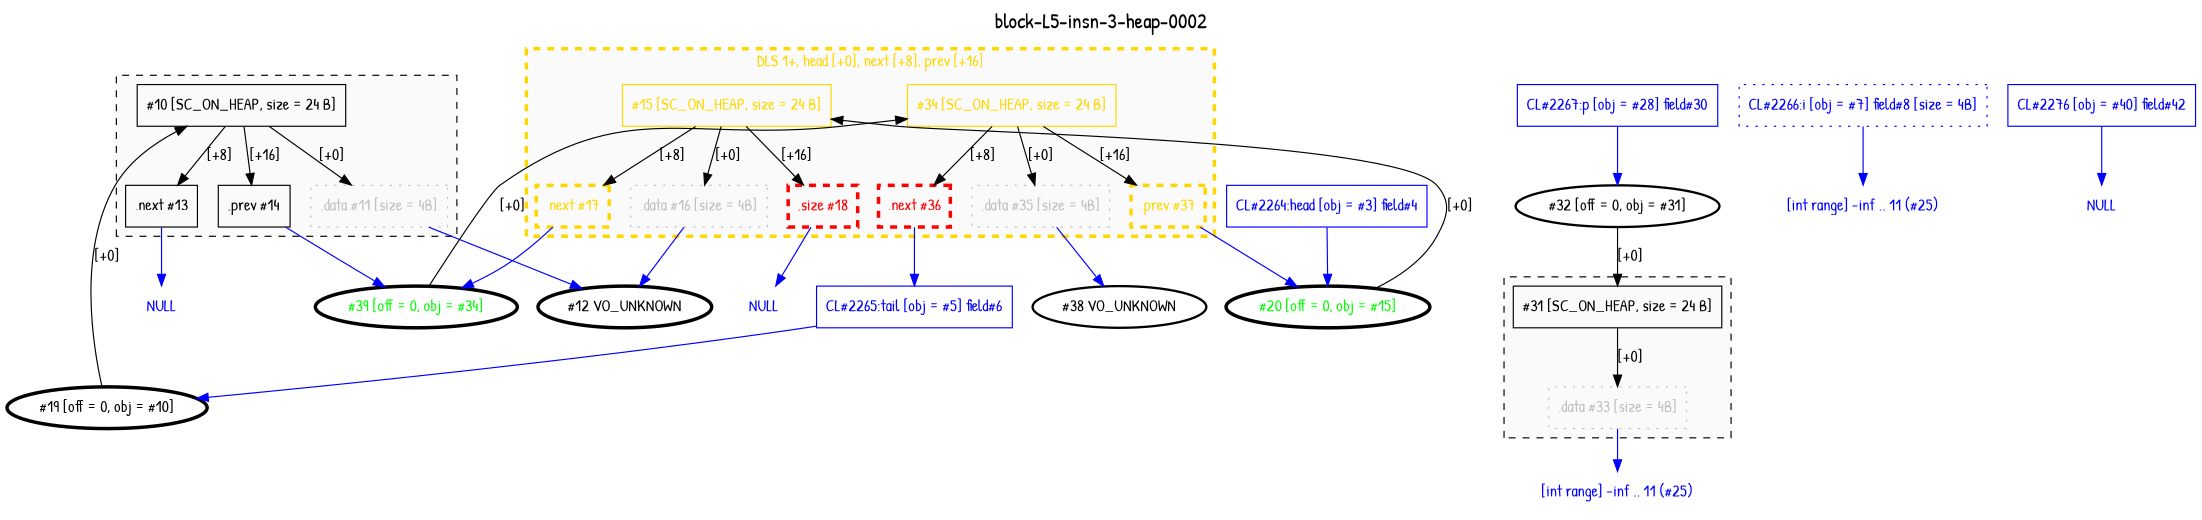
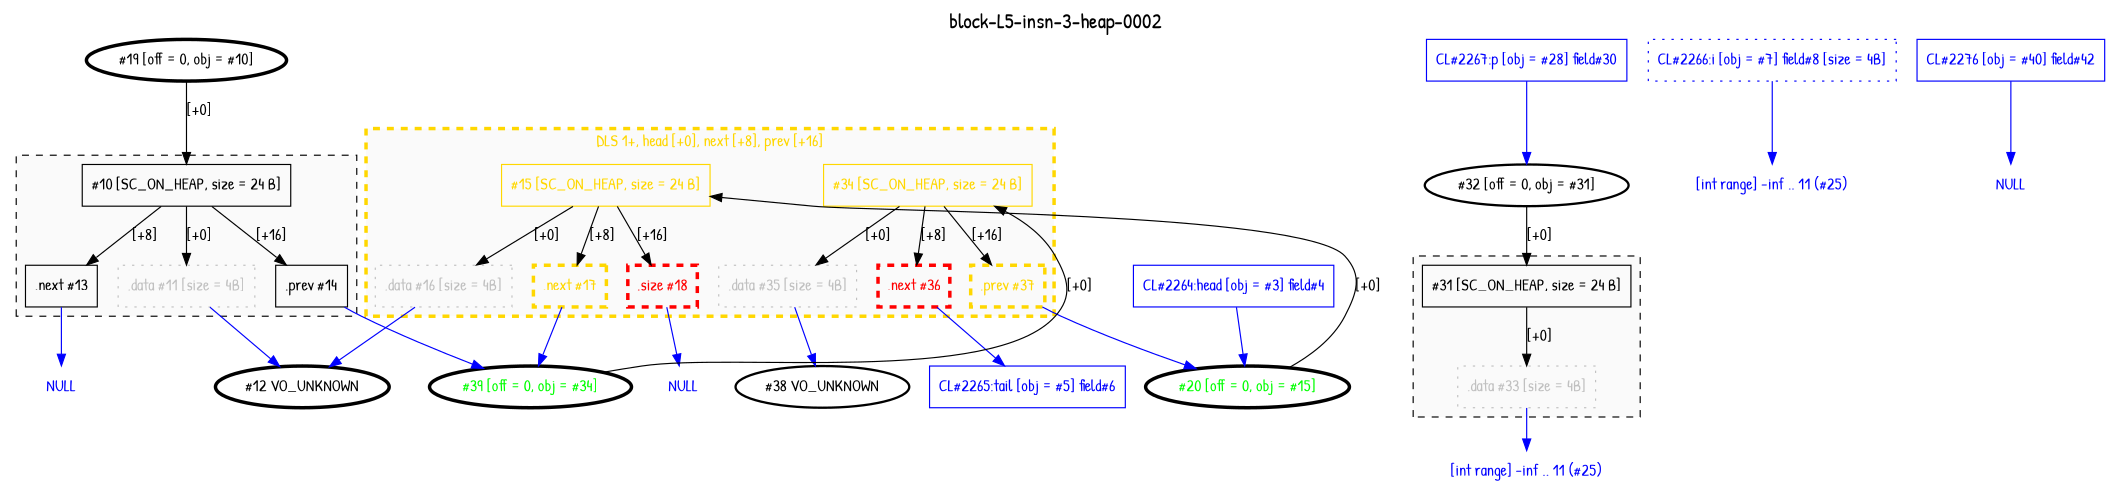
(513, 365) -> none
